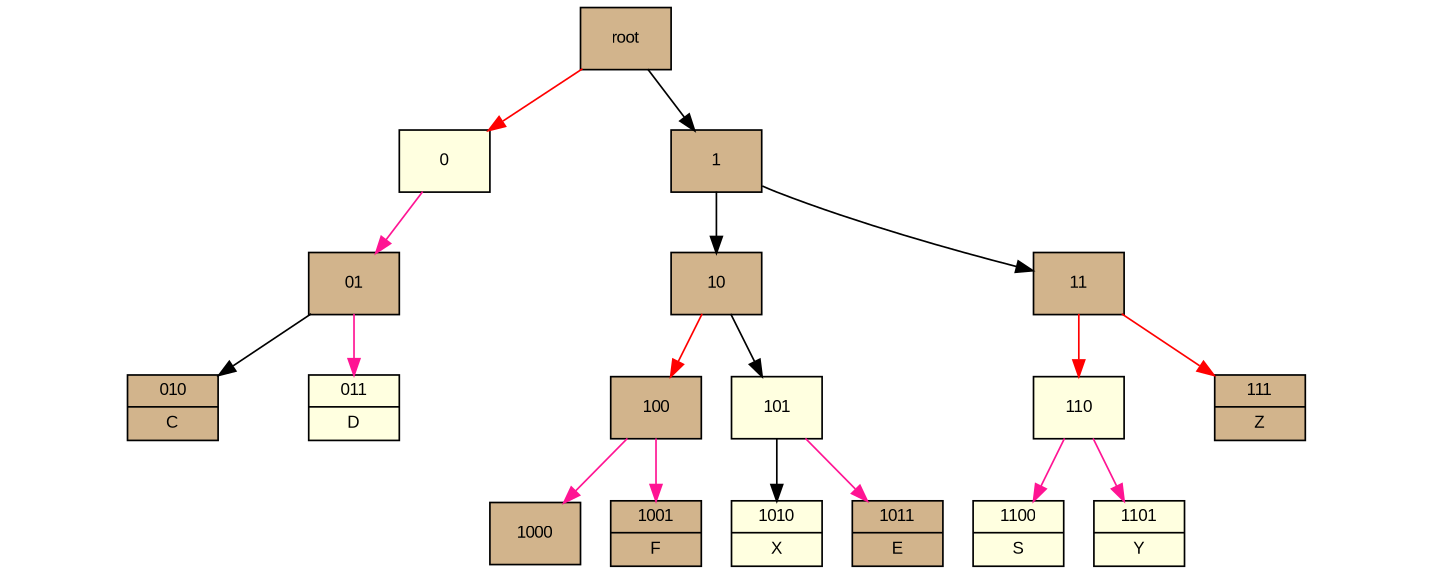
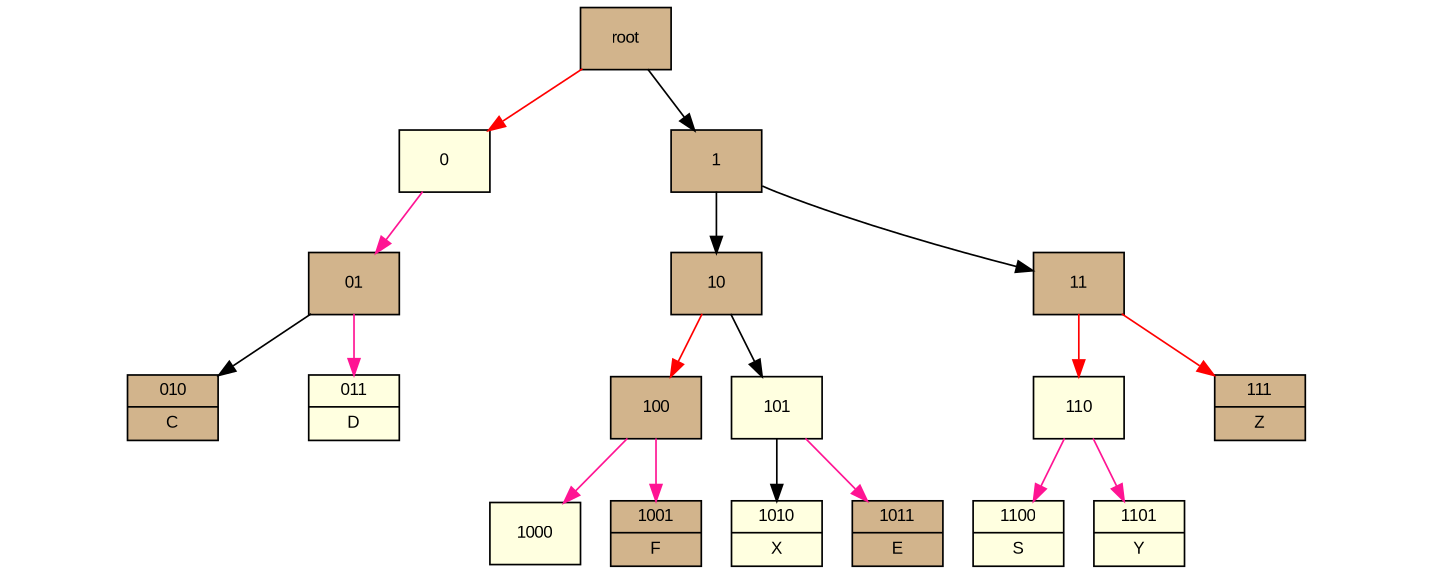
(535, 534) -> (535, 534)
